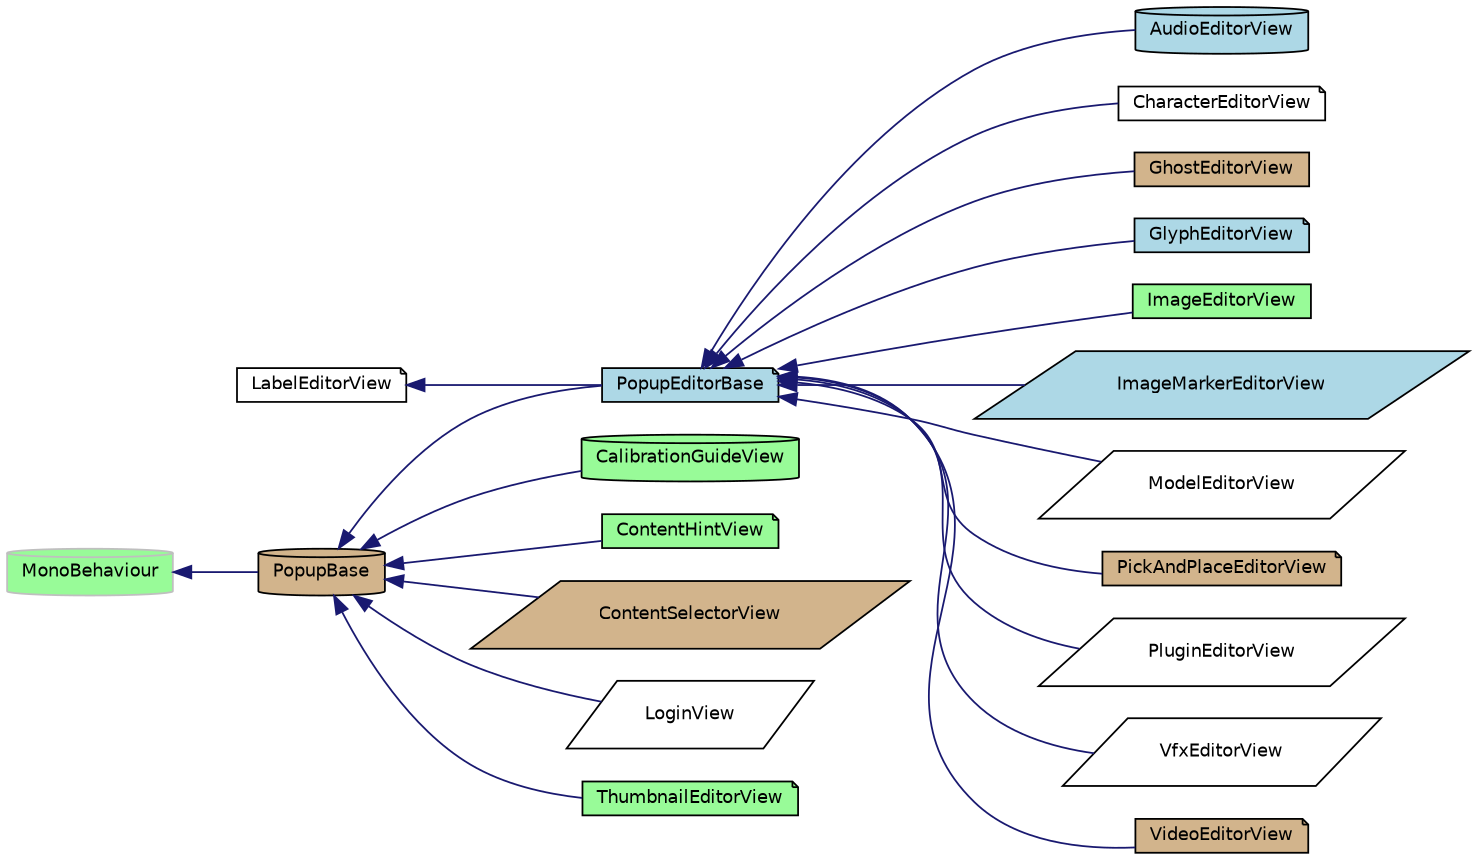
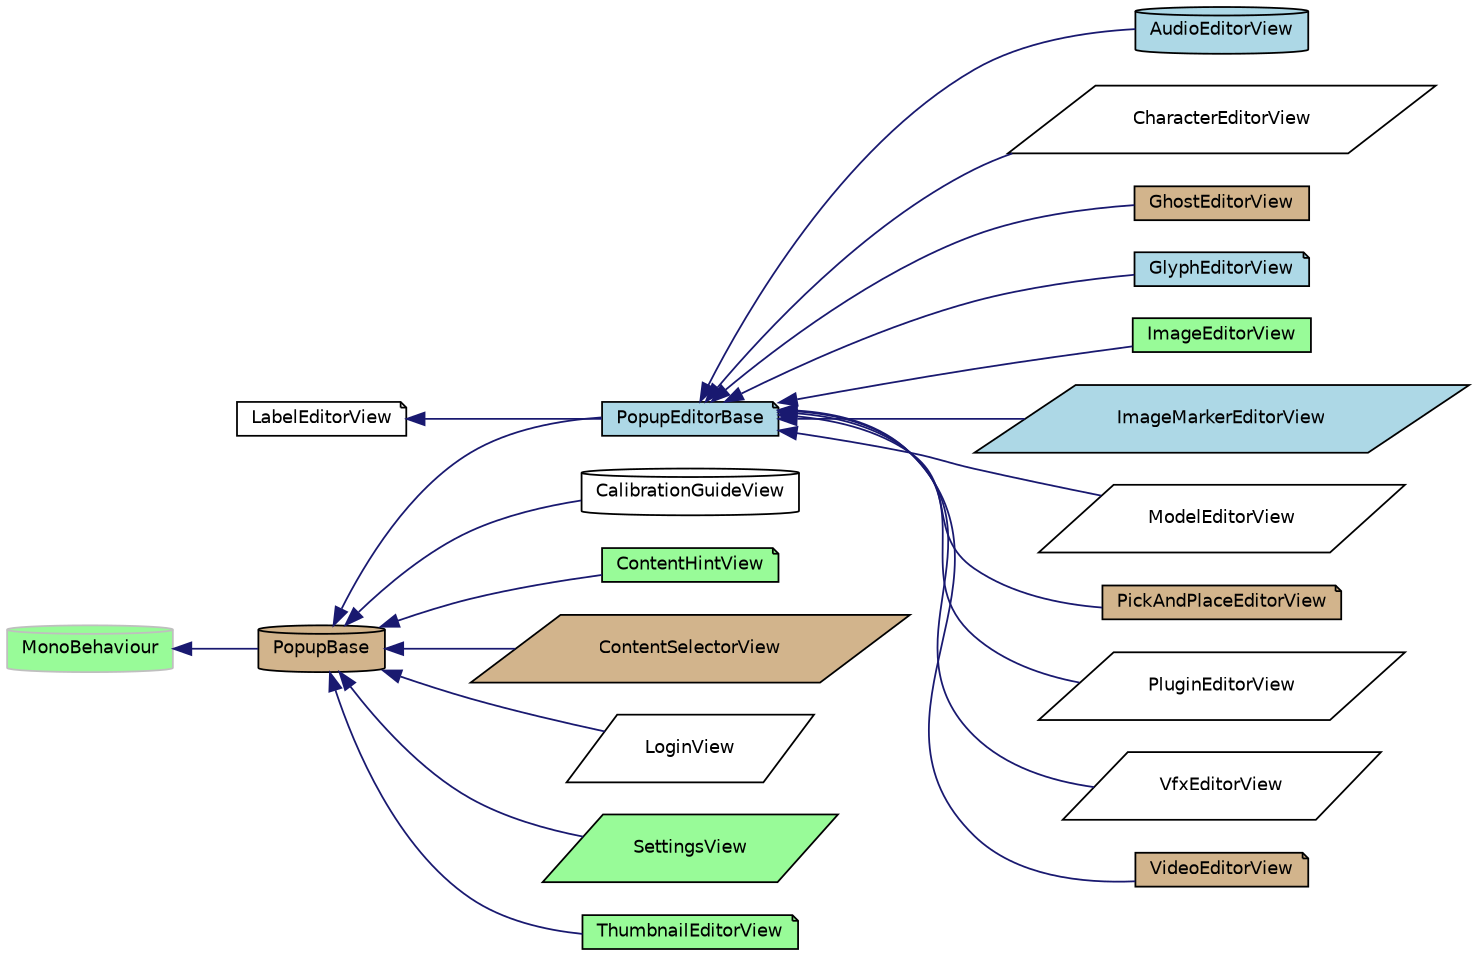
(1222, 103) -> (1222, 119)
(690, 458) -> (690, 492)
none -> (690, 848)
